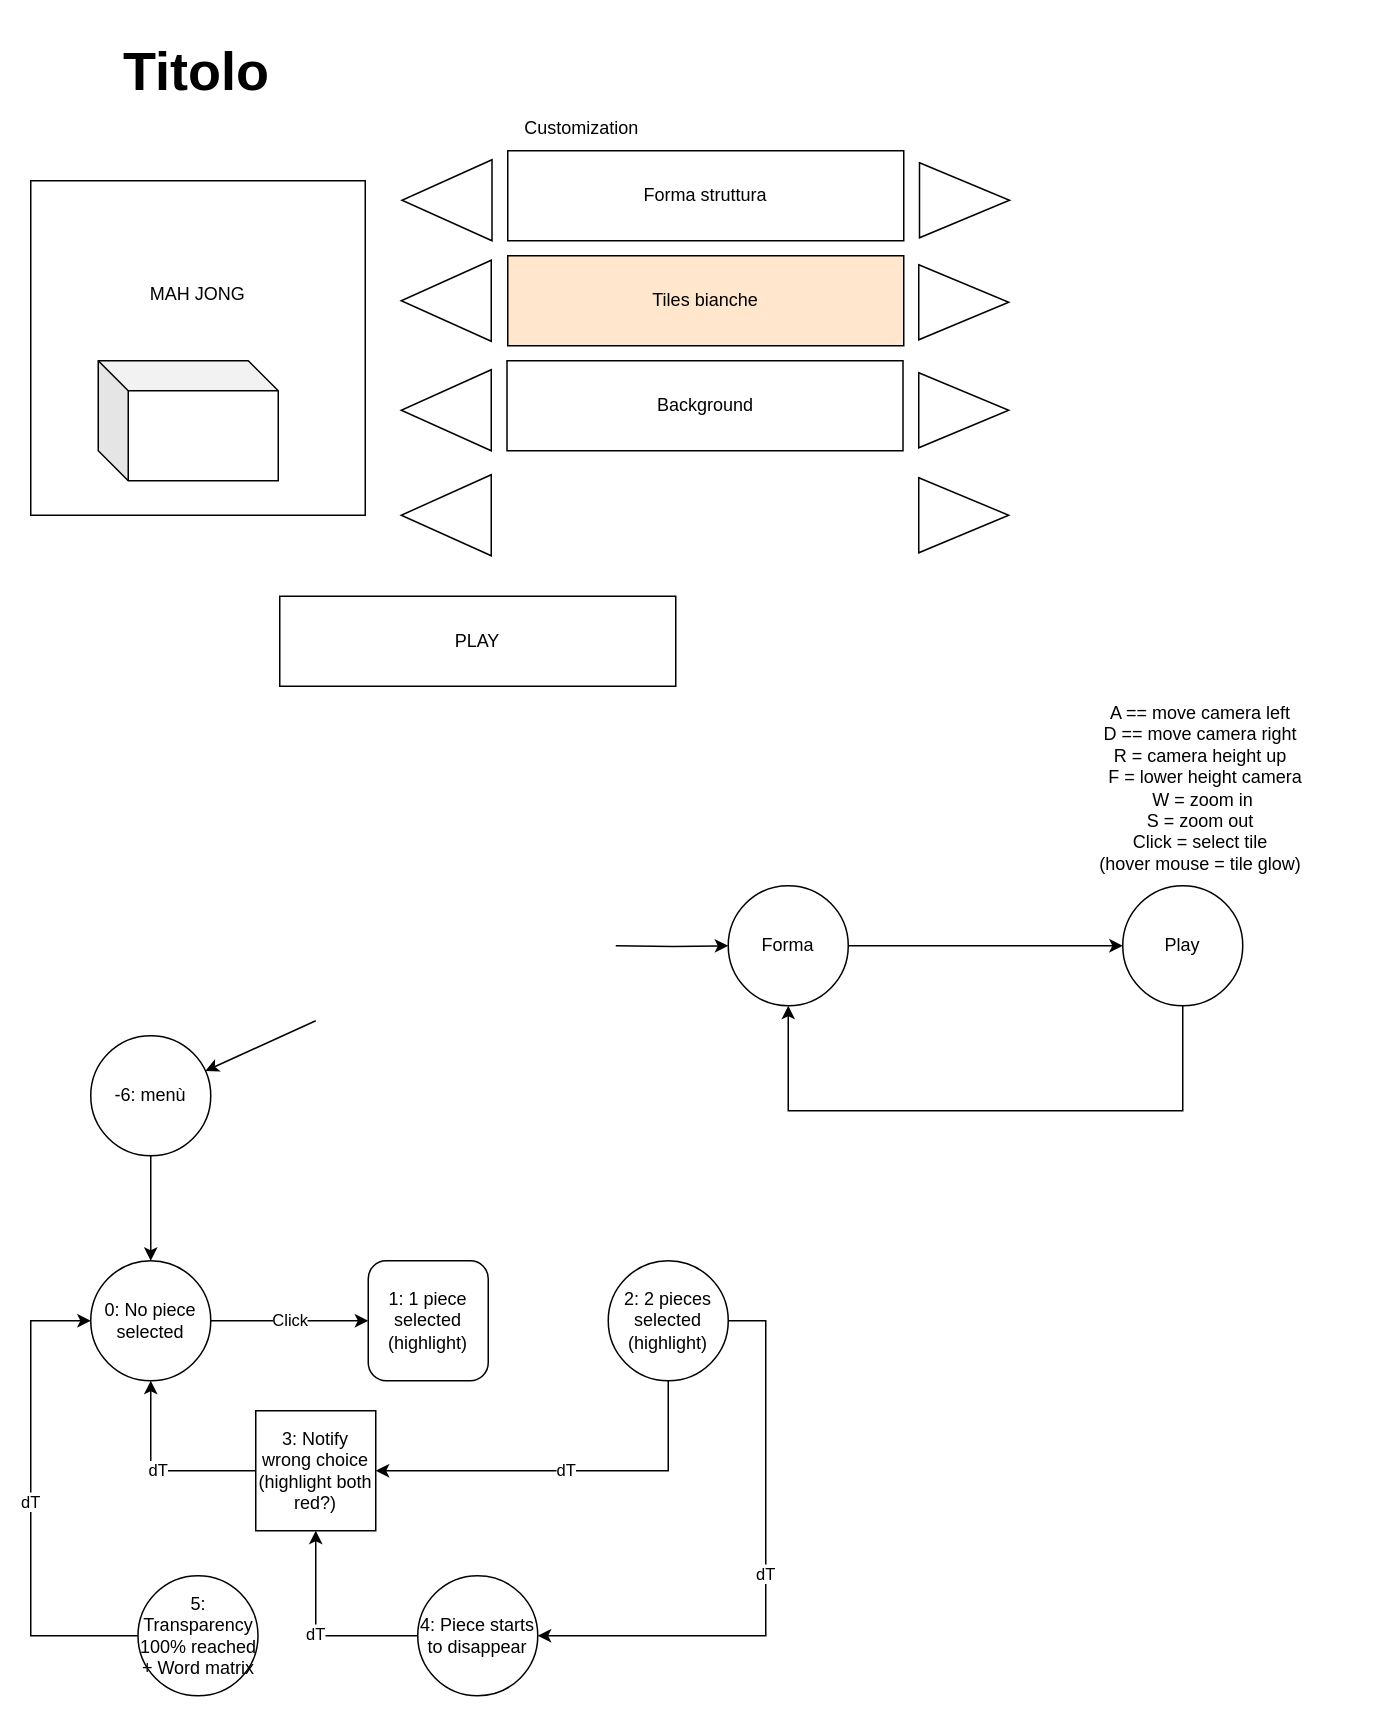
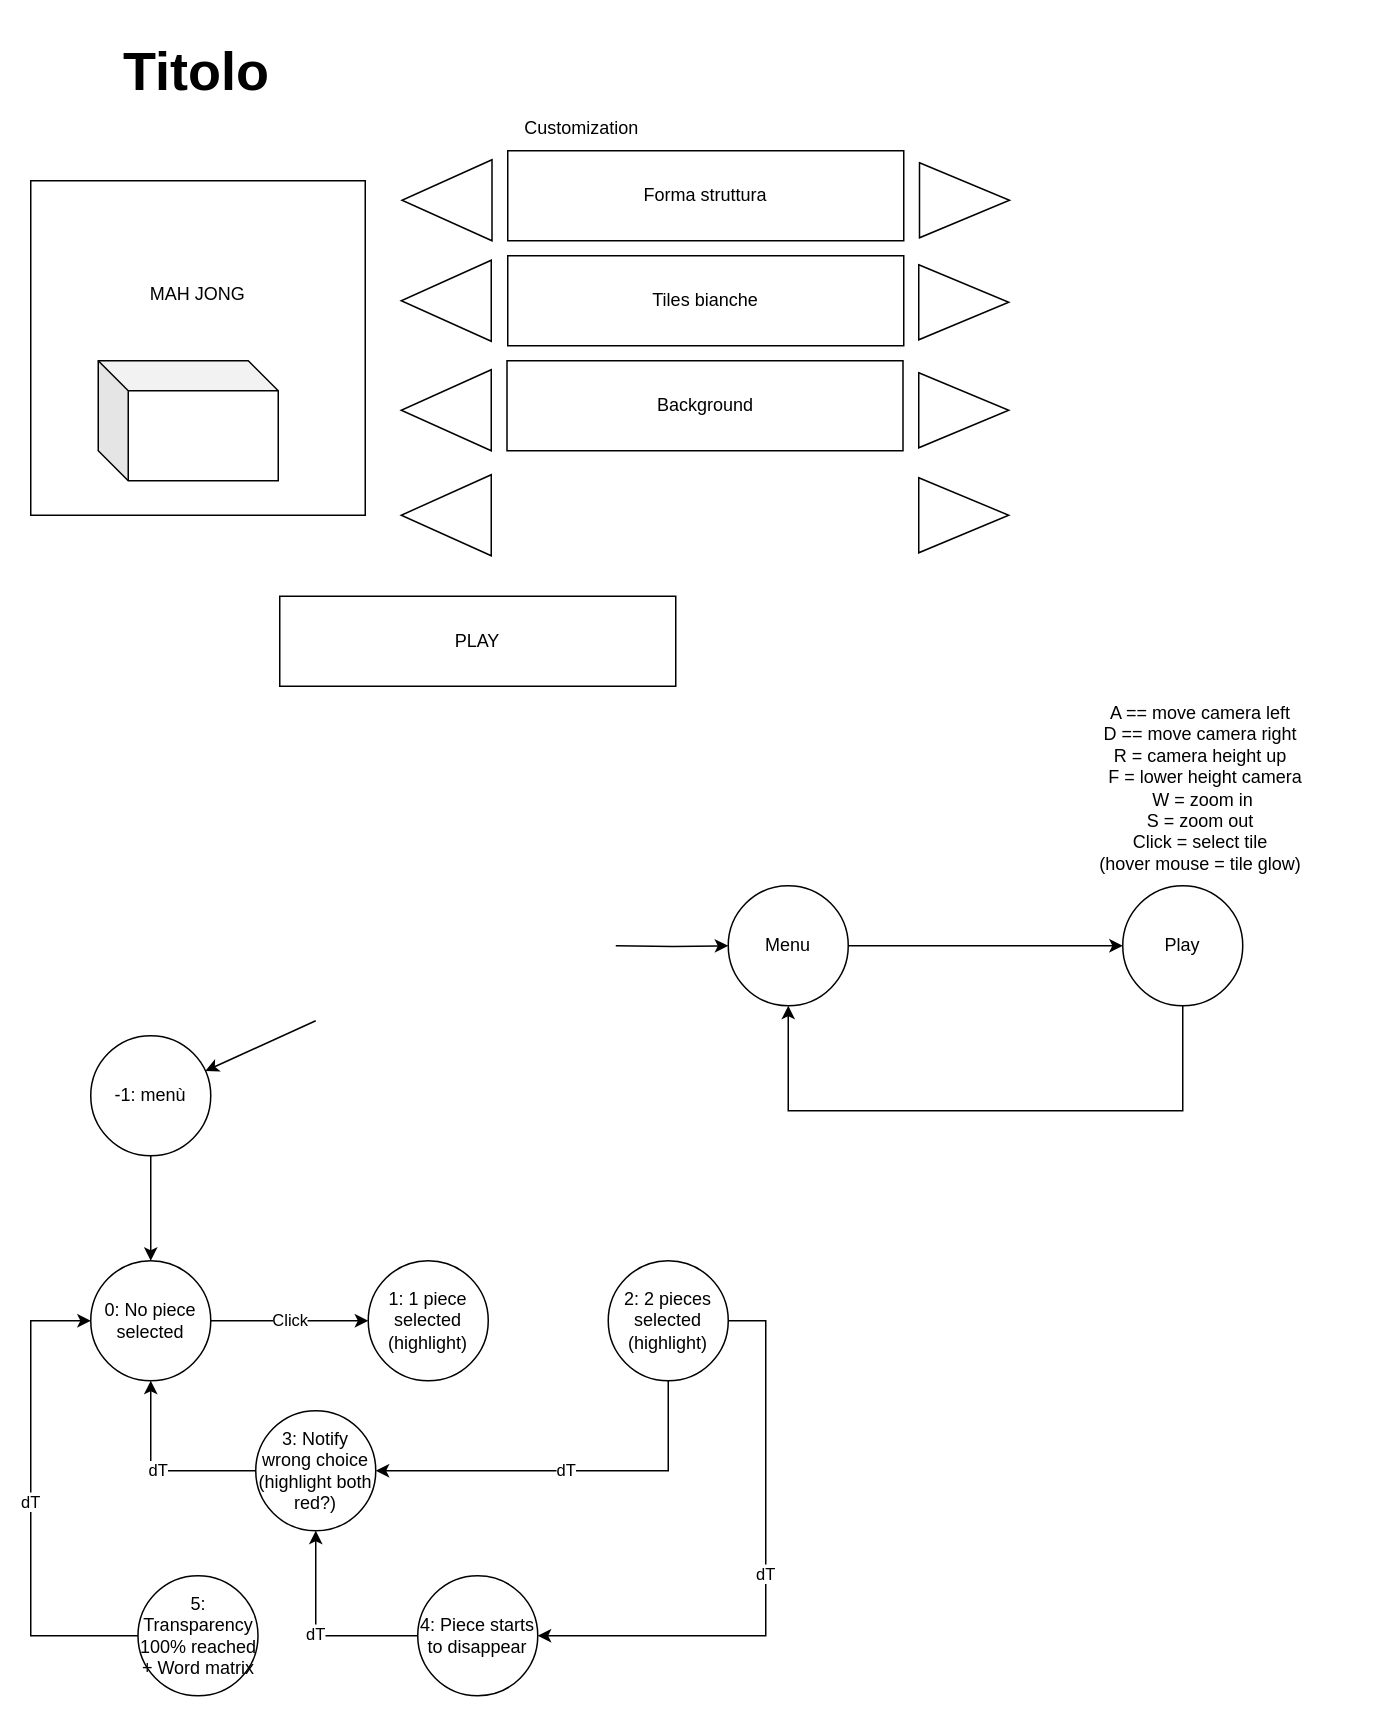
(706, 301) -> (706, 301)
(788, 946) -> (788, 946)
(151, 1096) -> (151, 1096)
(428, 1321) -> (428, 1321)
(316, 1471) -> (316, 1471)
